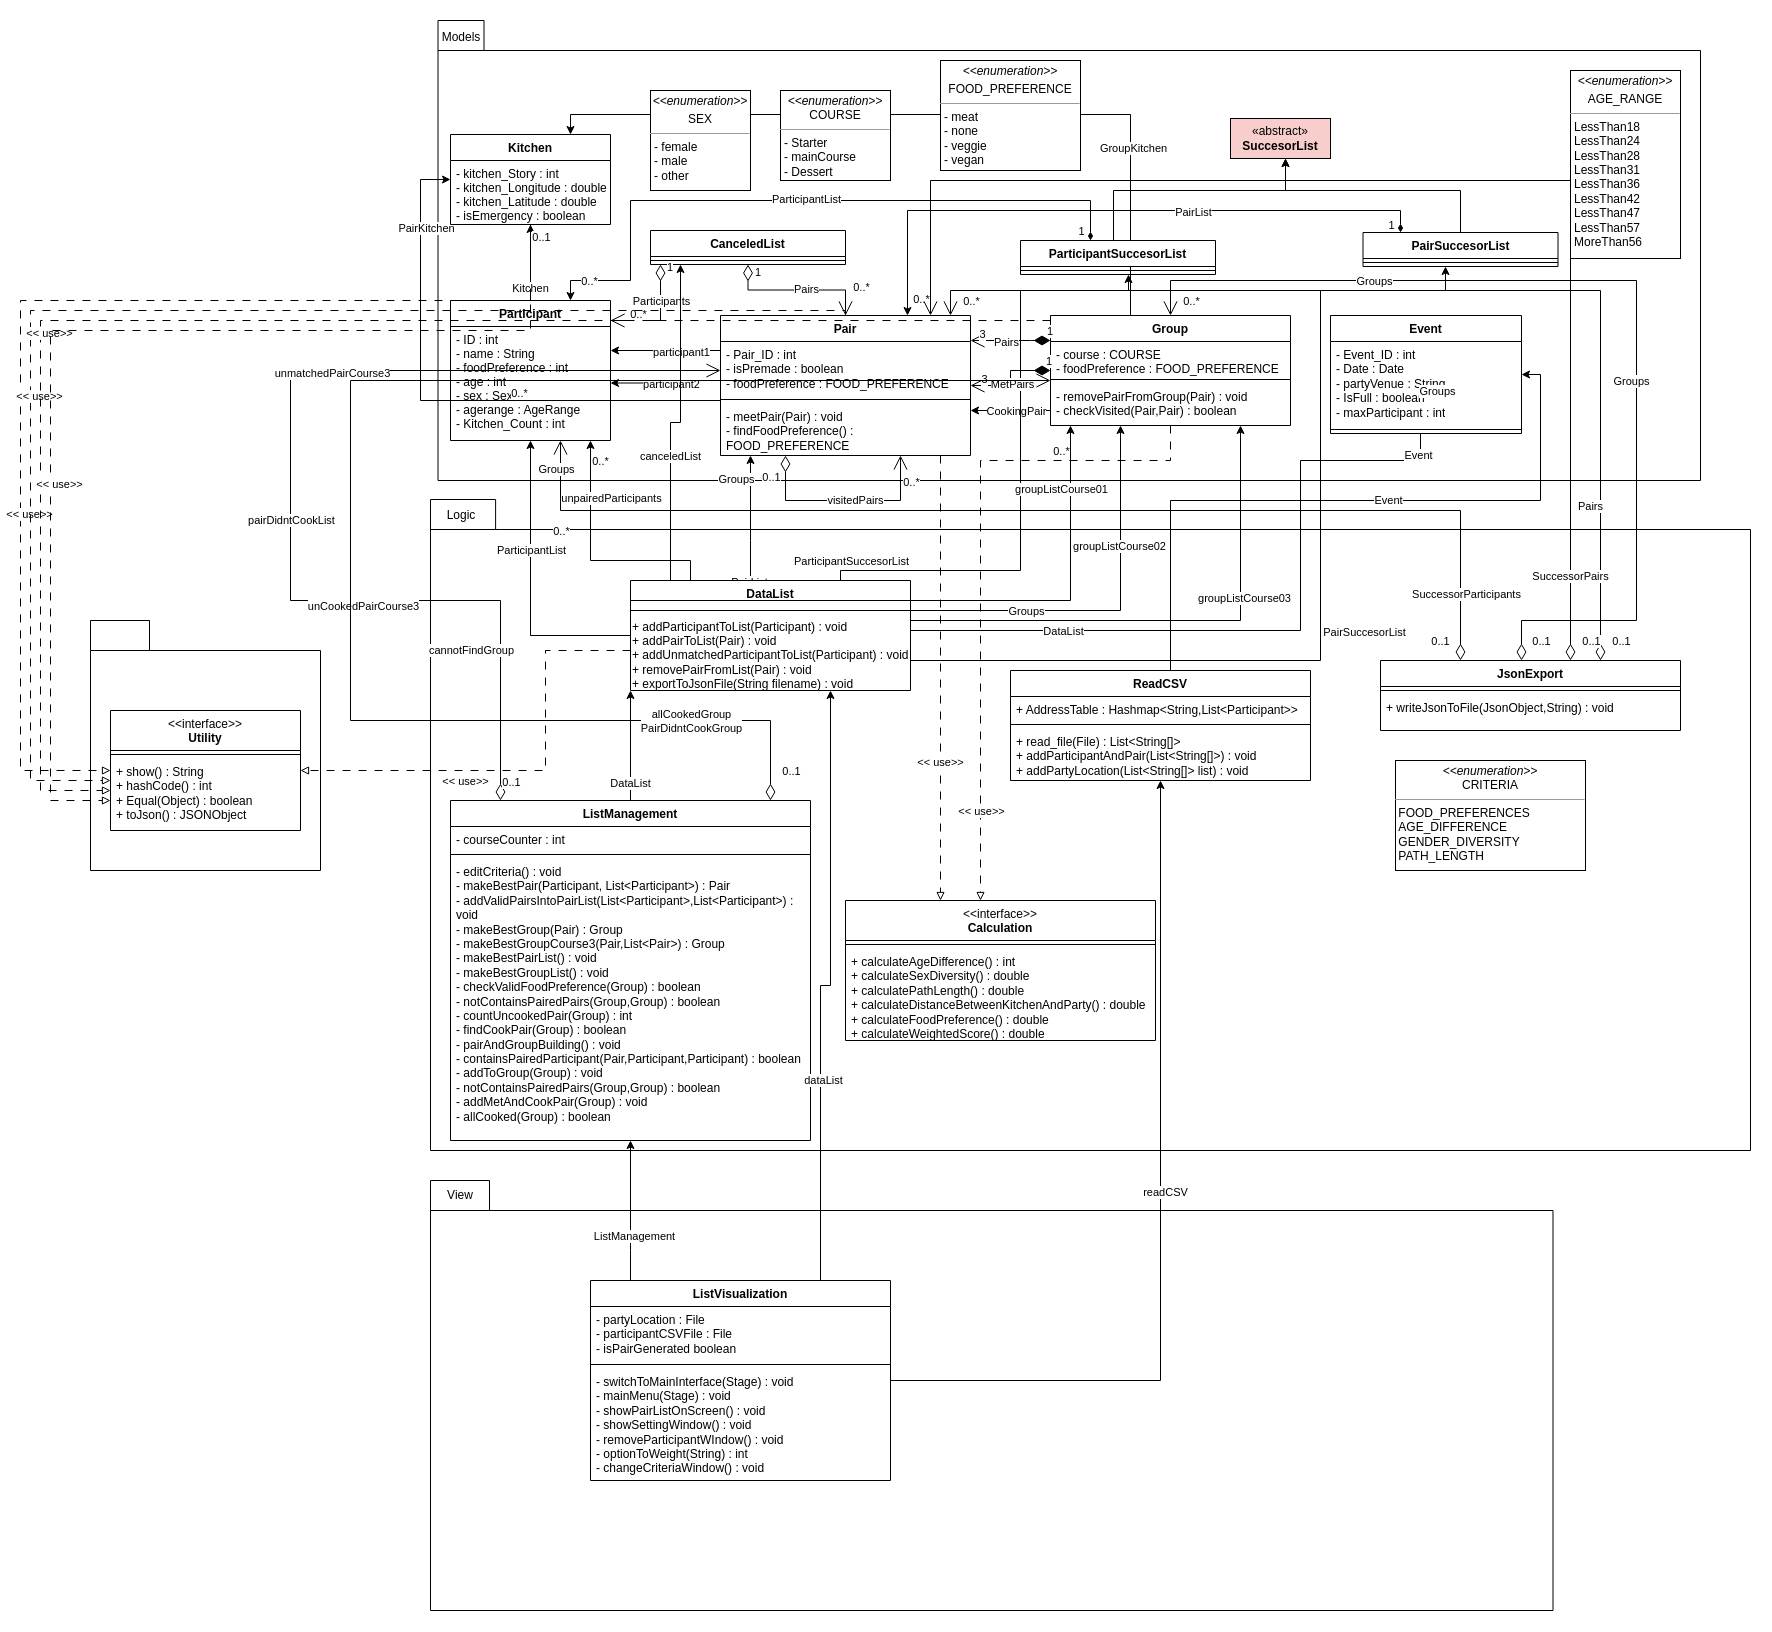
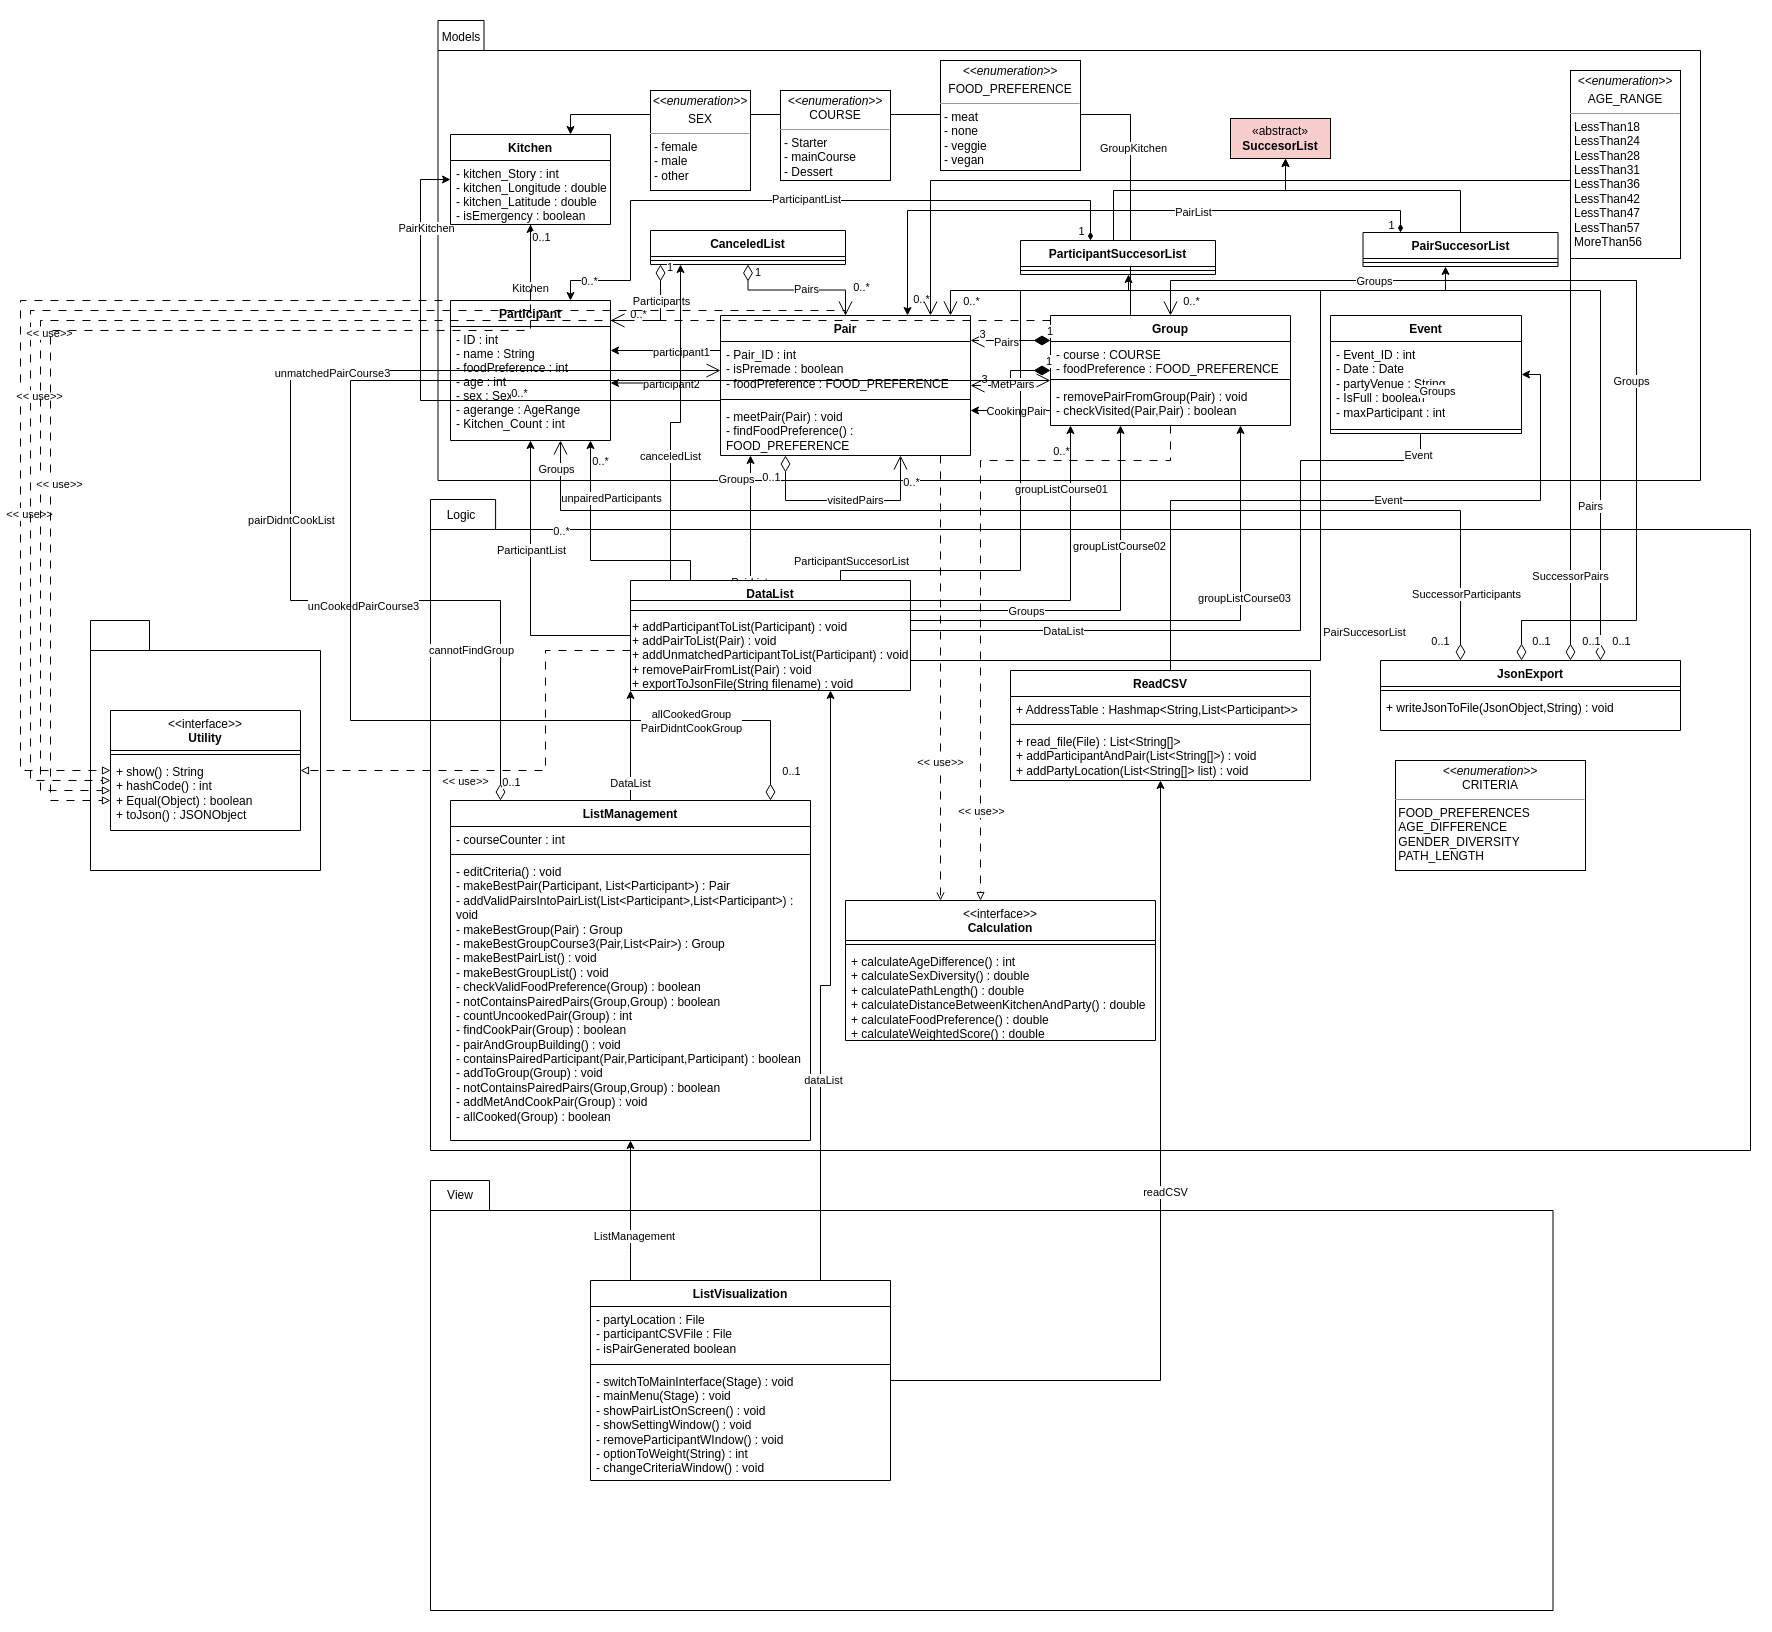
(941, 891) -> (941, 893)
